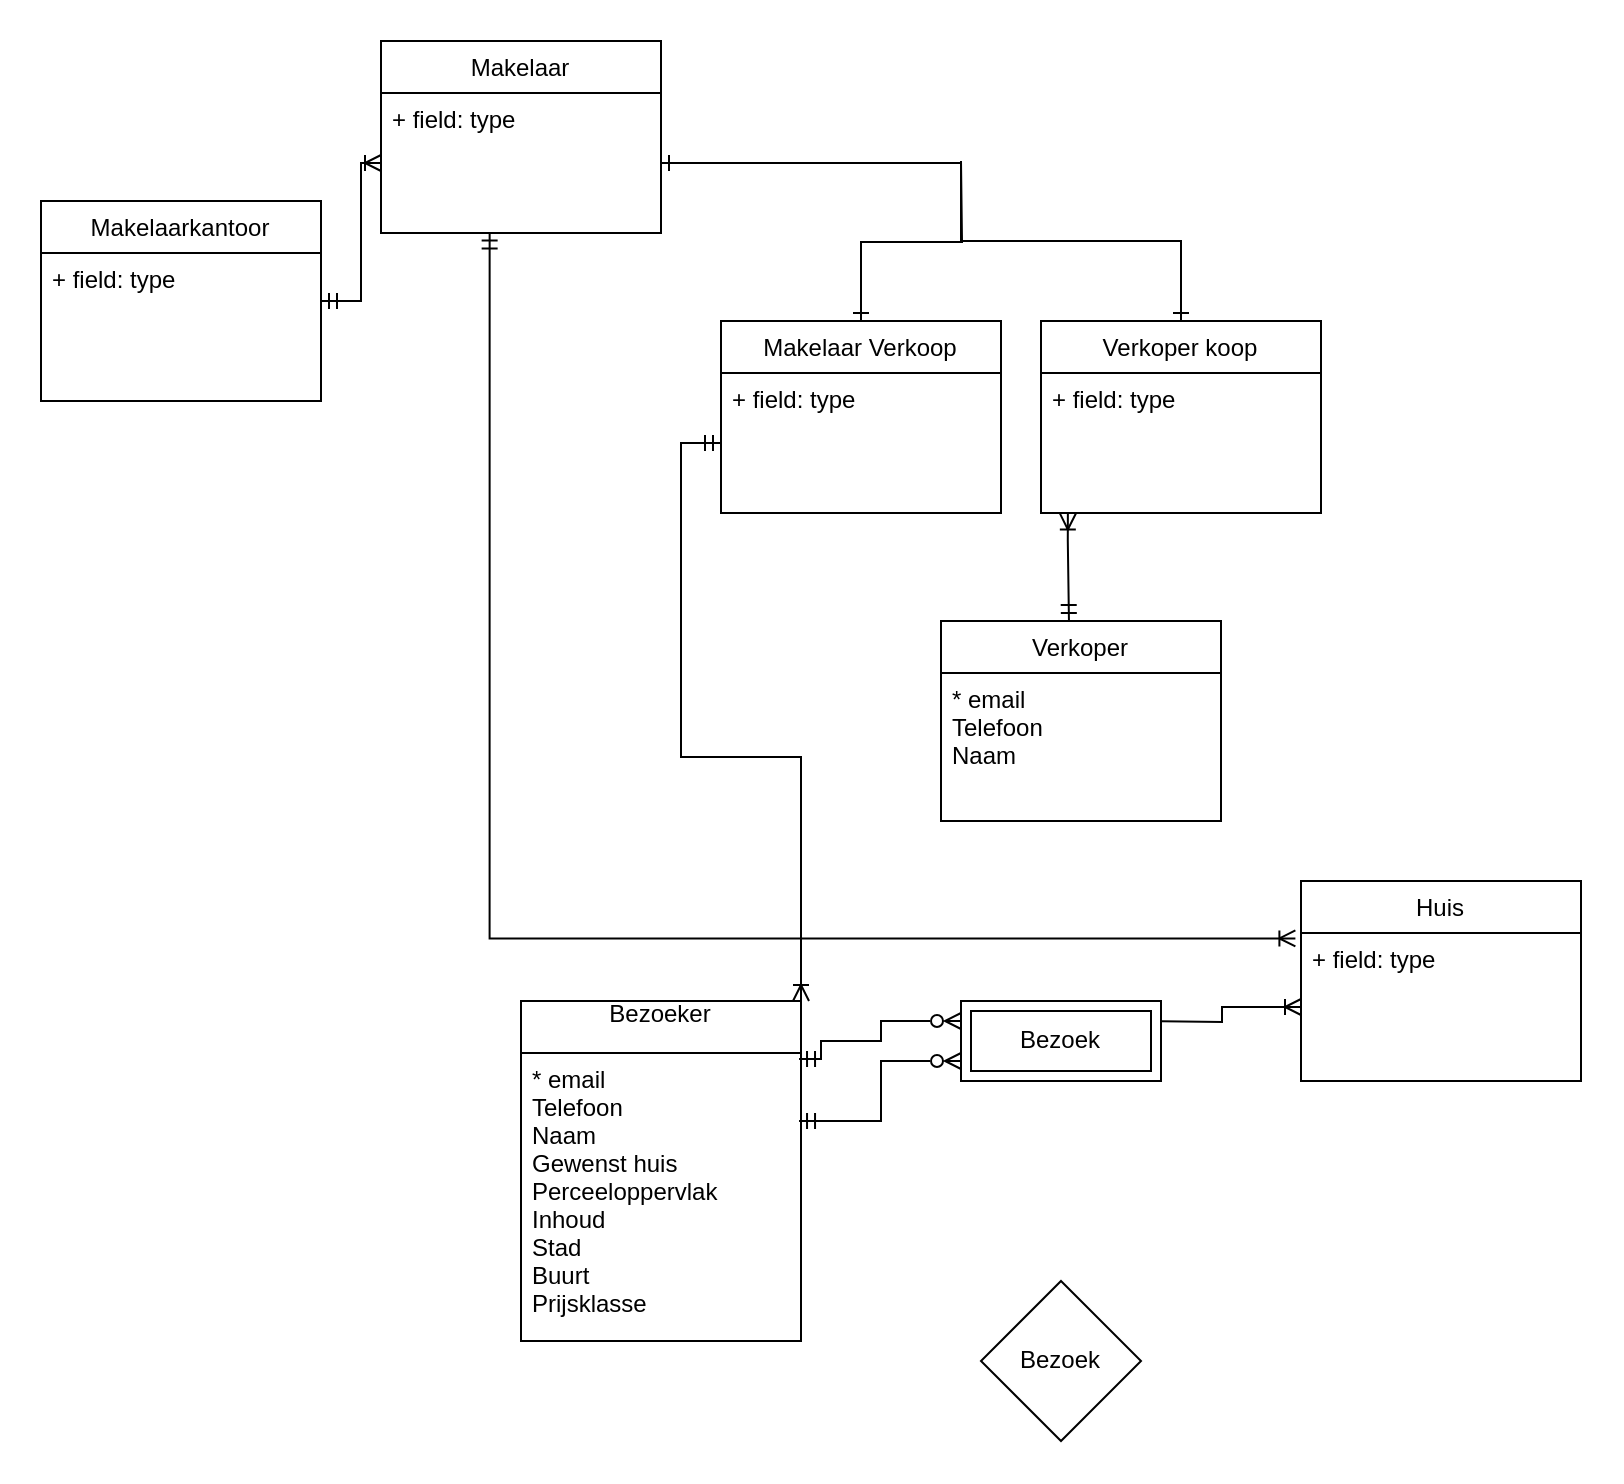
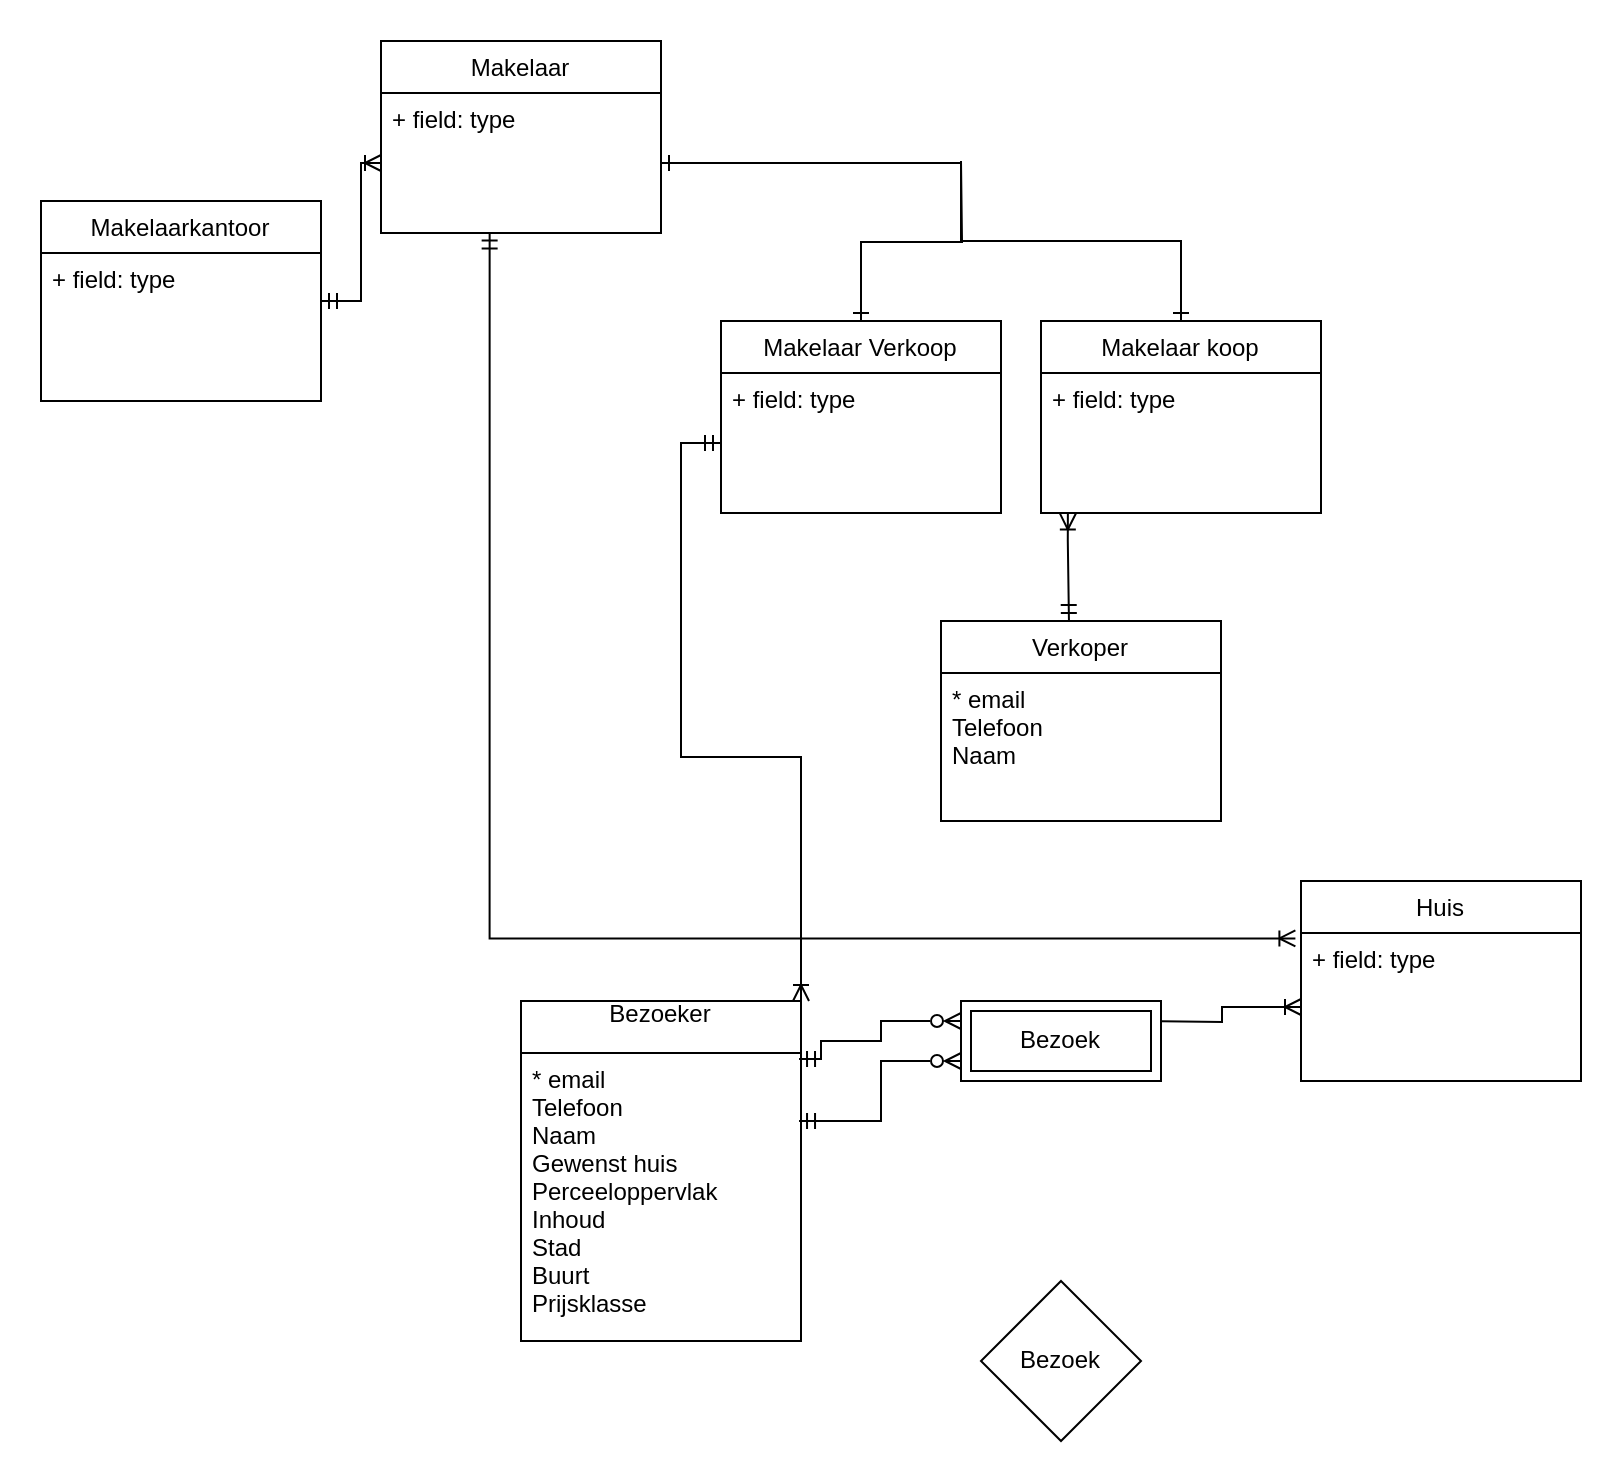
(1180, 348) -> (1180, 348)
